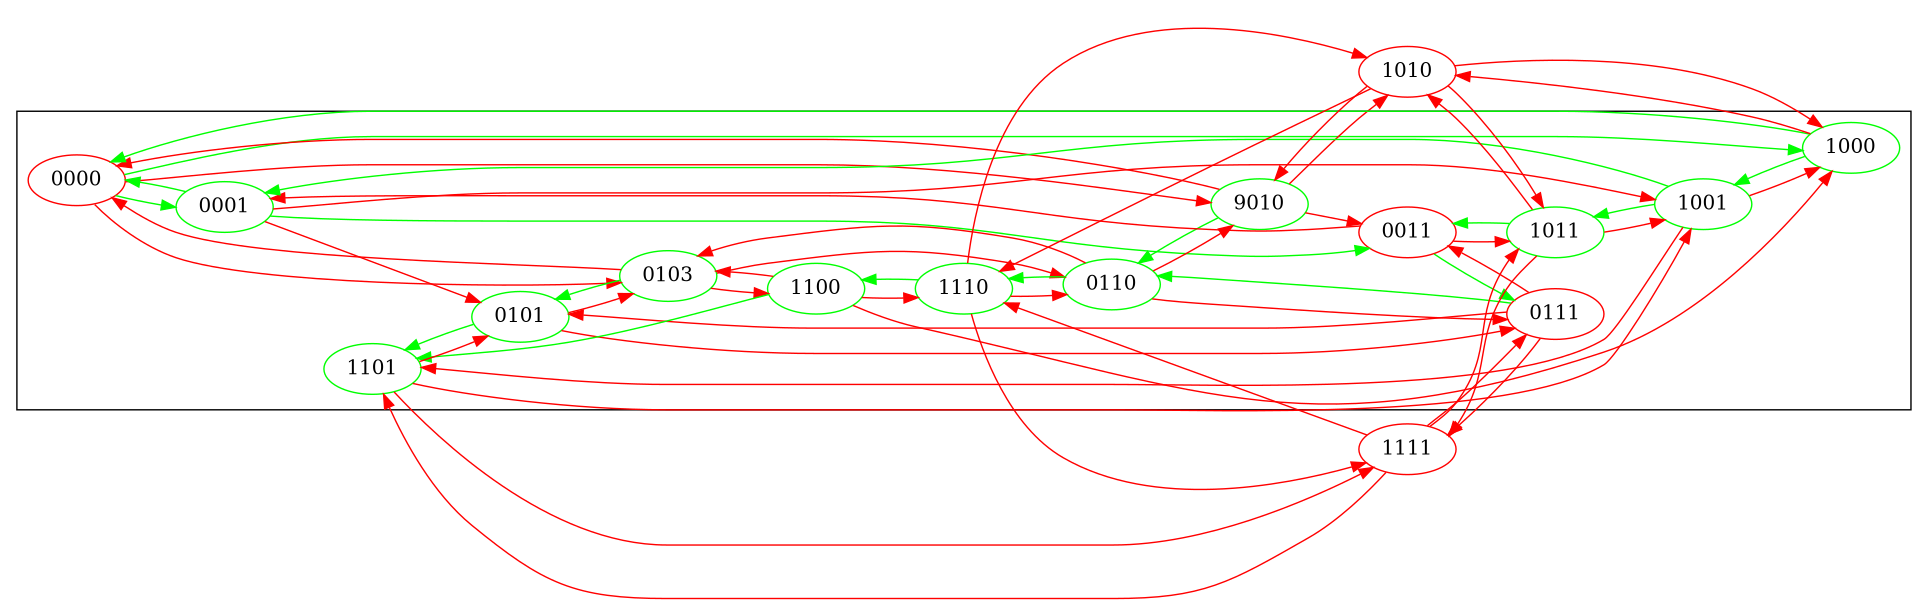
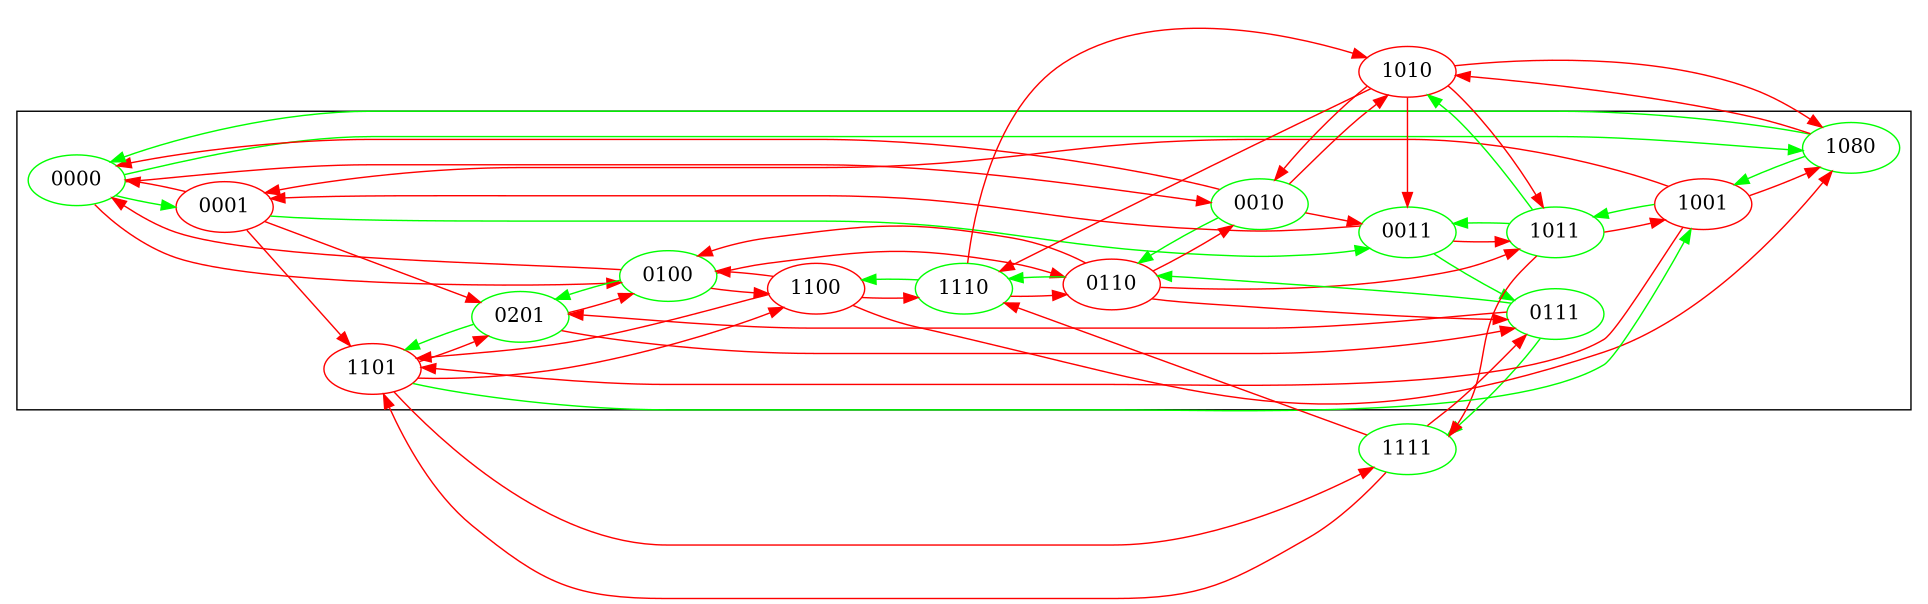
(1851, 148) -> (1851, 148)
(1489, 154) -> (1489, 154)
(976, 160) -> (976, 160)
(77, 180) -> (77, 180)
(165, 187) -> (165, 187)
(959, 187) -> (298, 288)
(1260, 204) -> (1260, 204)
(1703, 204) -> (1703, 204)
(225, 207) -> (225, 207)
(1407, 232) -> (1407, 232)
(1492, 270) -> (1407, 150)
(668, 276) -> (668, 276)
(1112, 284) -> (1112, 284)
(816, 289) -> (816, 289)
(1555, 314) -> (1555, 314)
(520, 317) -> (520, 317)
(627, 331) -> (627, 331)
(1480, 349) -> (1387, 281)
none -> (597, 362)
(373, 369) -> (373, 369)
(1502, 384) -> (1502, 384)
(1084, 410) -> (1084, 410)
(1407, 449) -> (1407, 449)
(1120, 479) -> none
